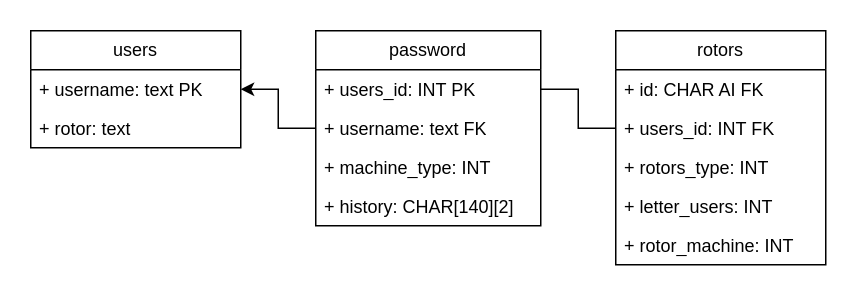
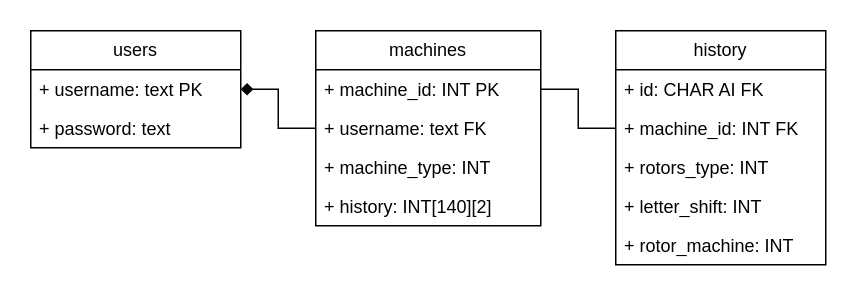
(428, 50) -> (428, 50)
(721, 50) -> (721, 50)
(252, 89) -> (253, 89)
(404, 91) -> (412, 91)
(98, 130) -> (113, 130)
(704, 130) -> (712, 130)
(711, 208) -> (709, 208)
(430, 219) -> (426, 208)
